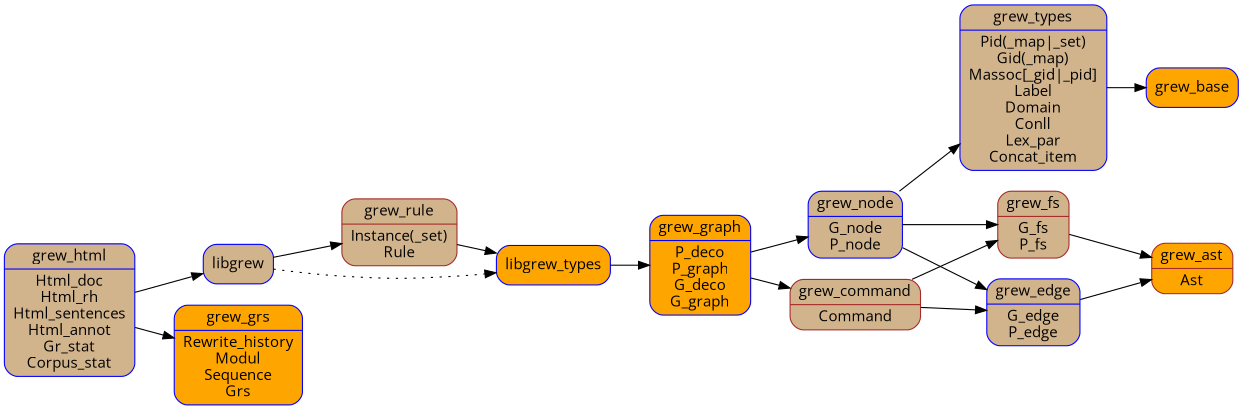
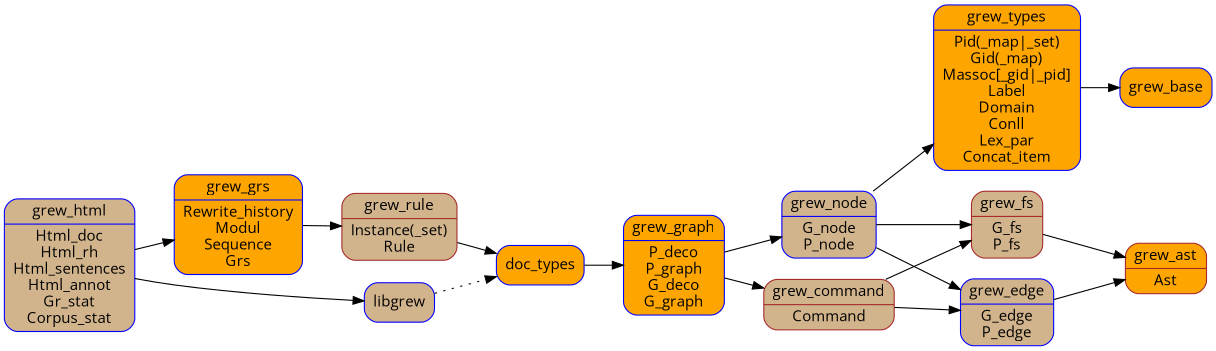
(1033, 88) -> (1007, 88)
(302, 252) -> (317, 226)
(553, 265) -> (540, 265)
